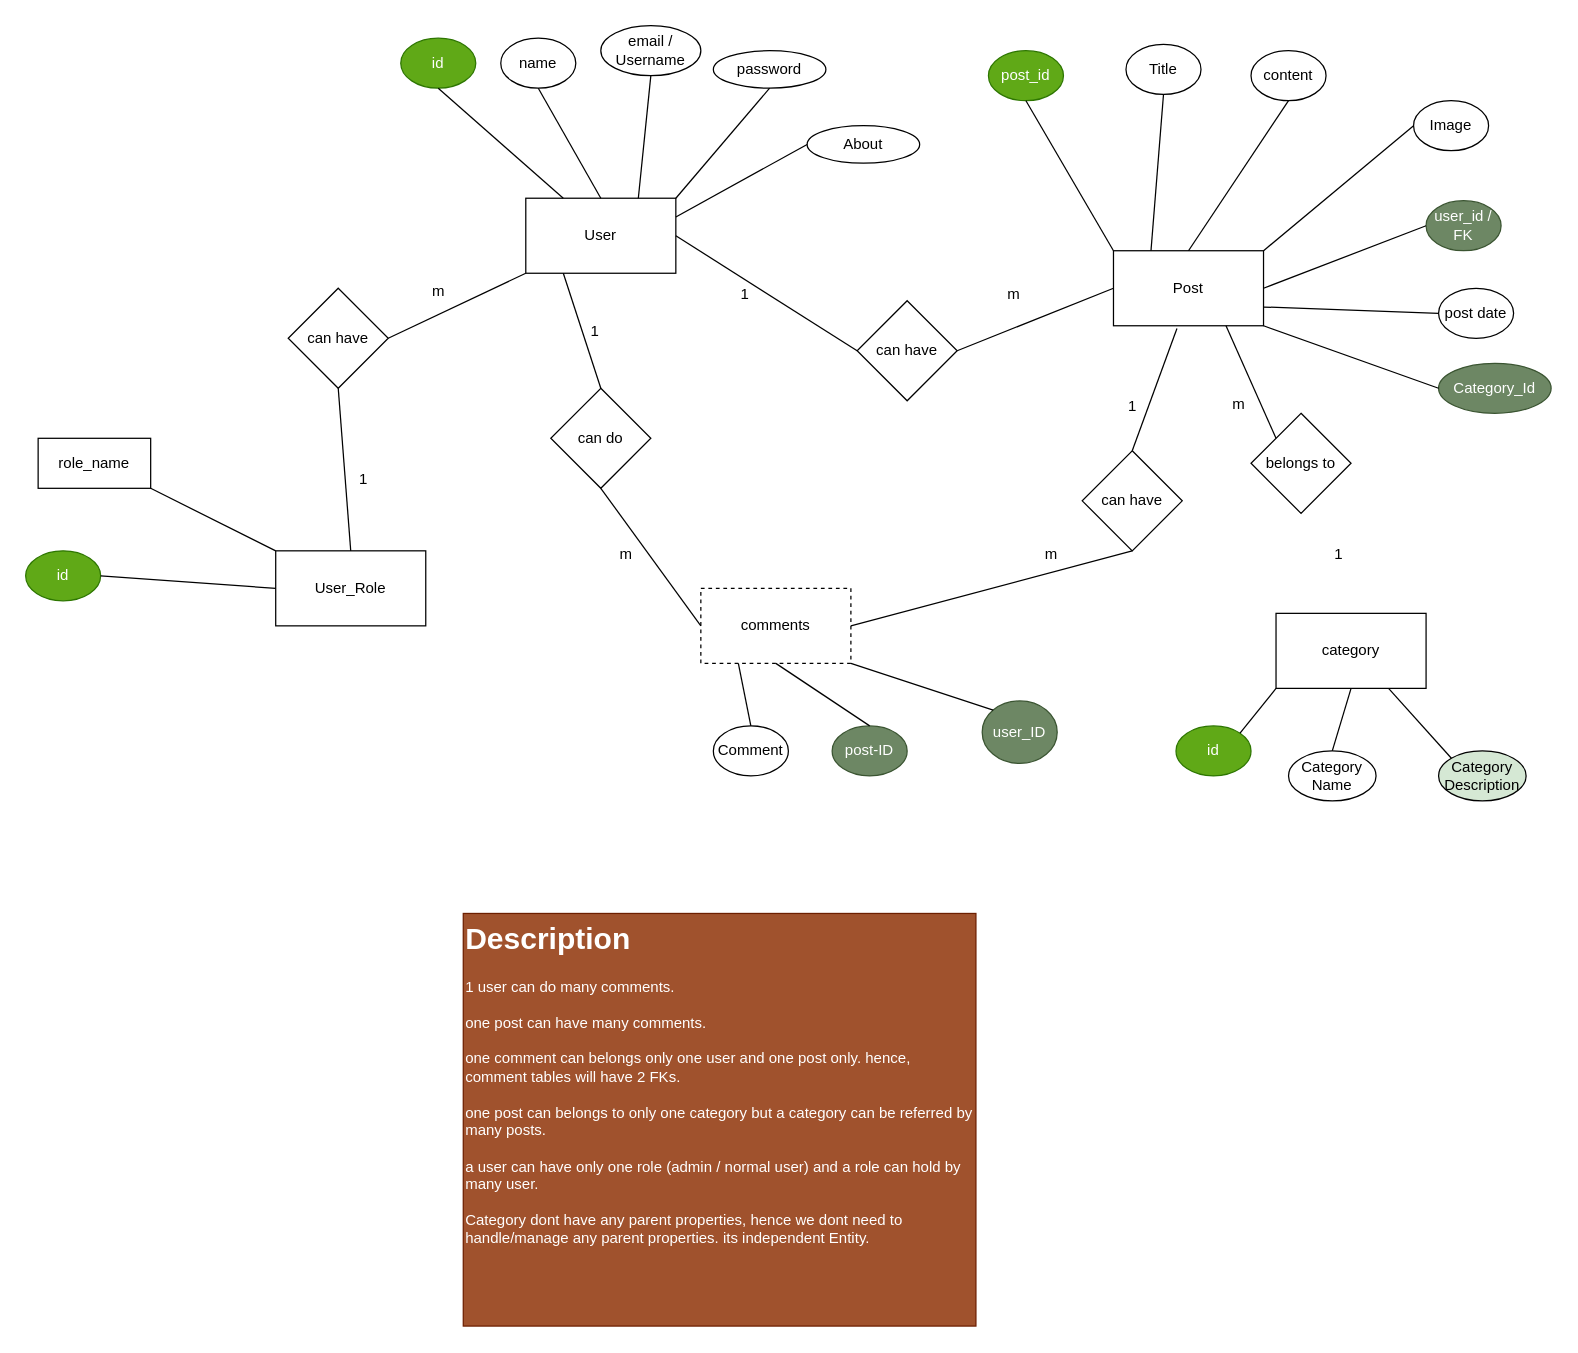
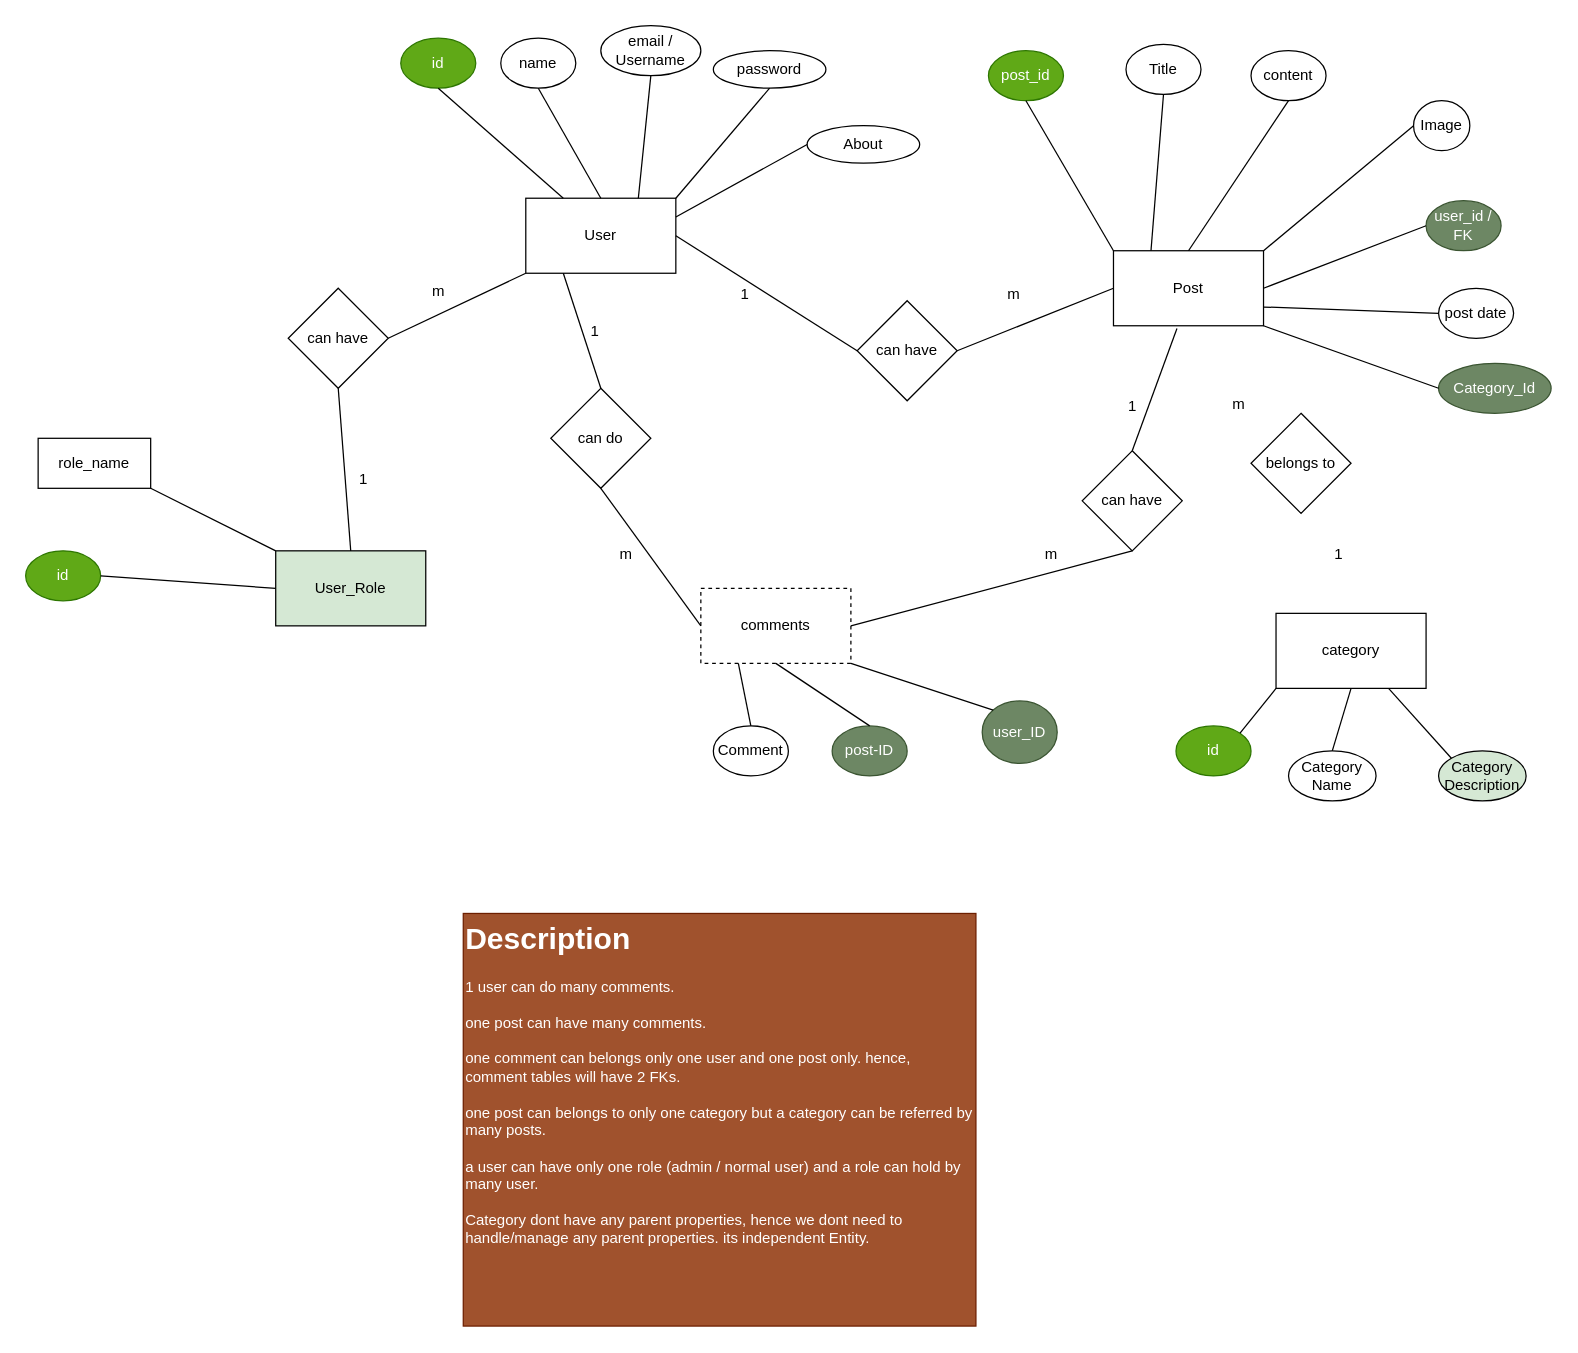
(1451, 126) -> (1441, 126)
(1251, 382) -> none
(351, 588) -> (351, 588)
